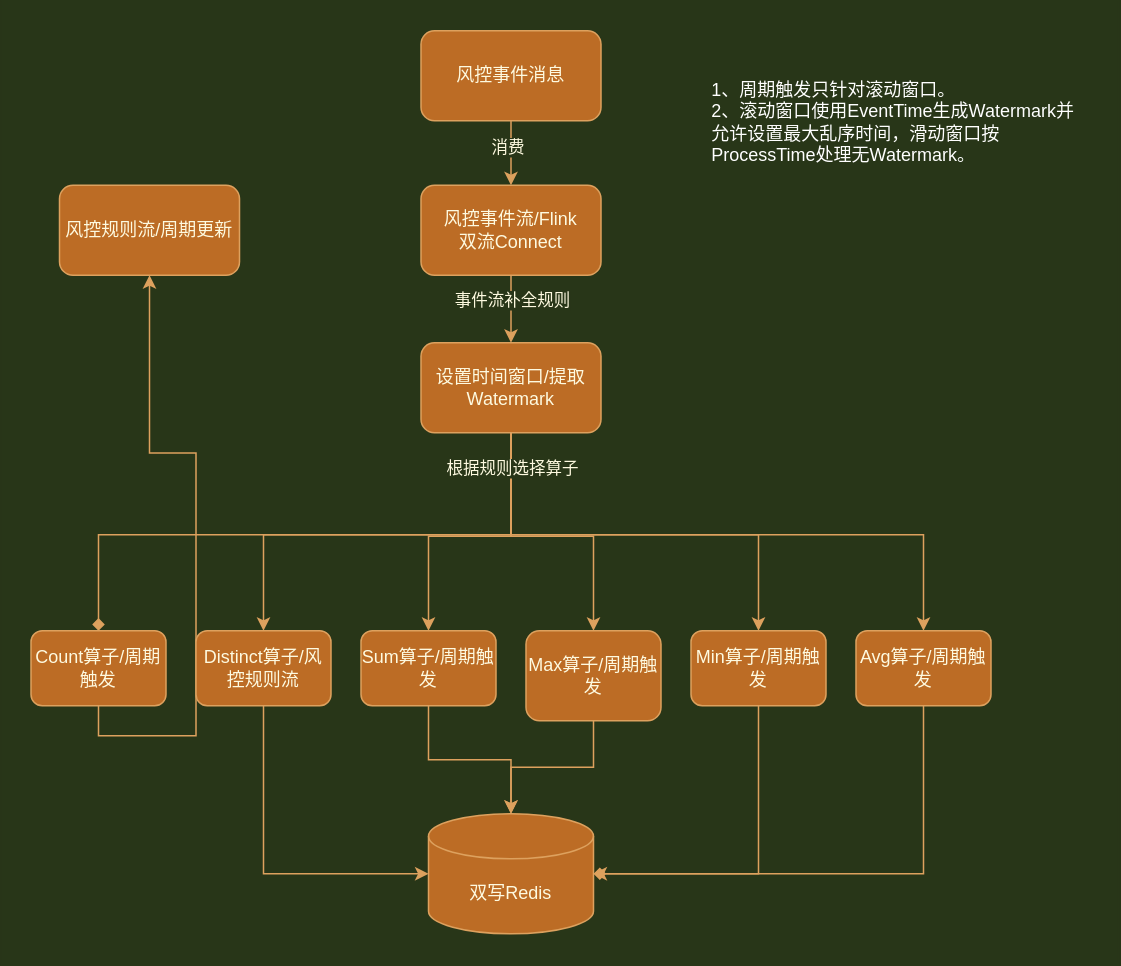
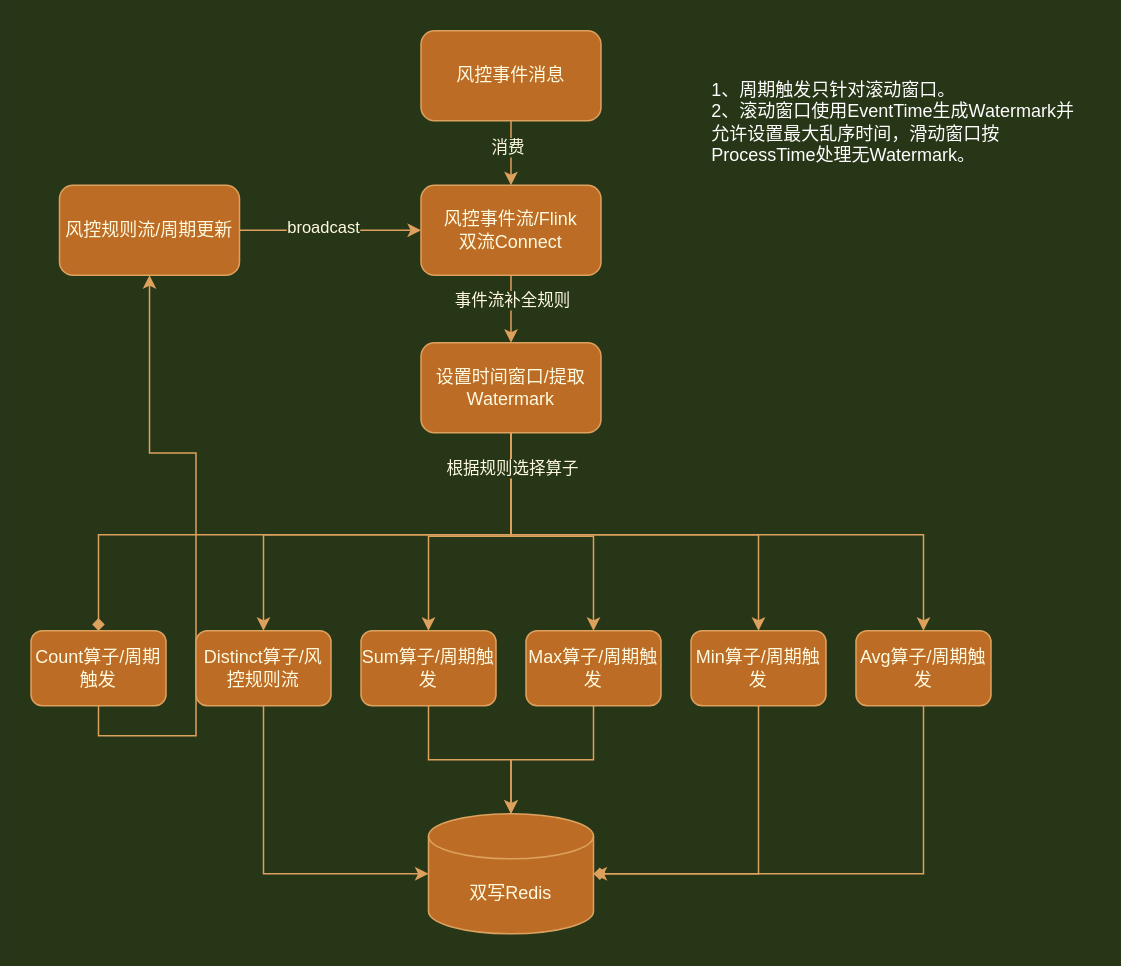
none -> (325, 230)
(593, 676) -> (593, 668)
